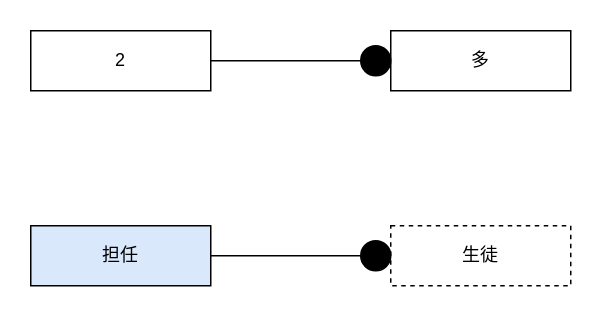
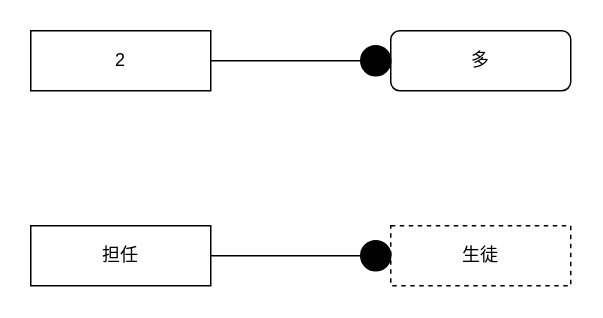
(481, 61) -> (481, 61)
(121, 256) -> (121, 256)
